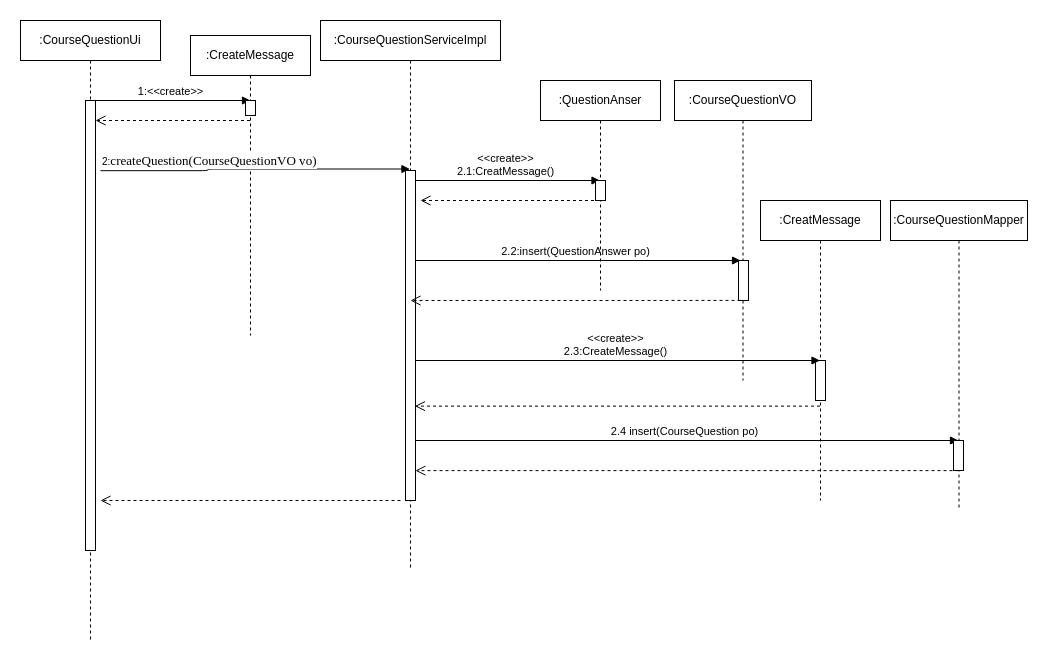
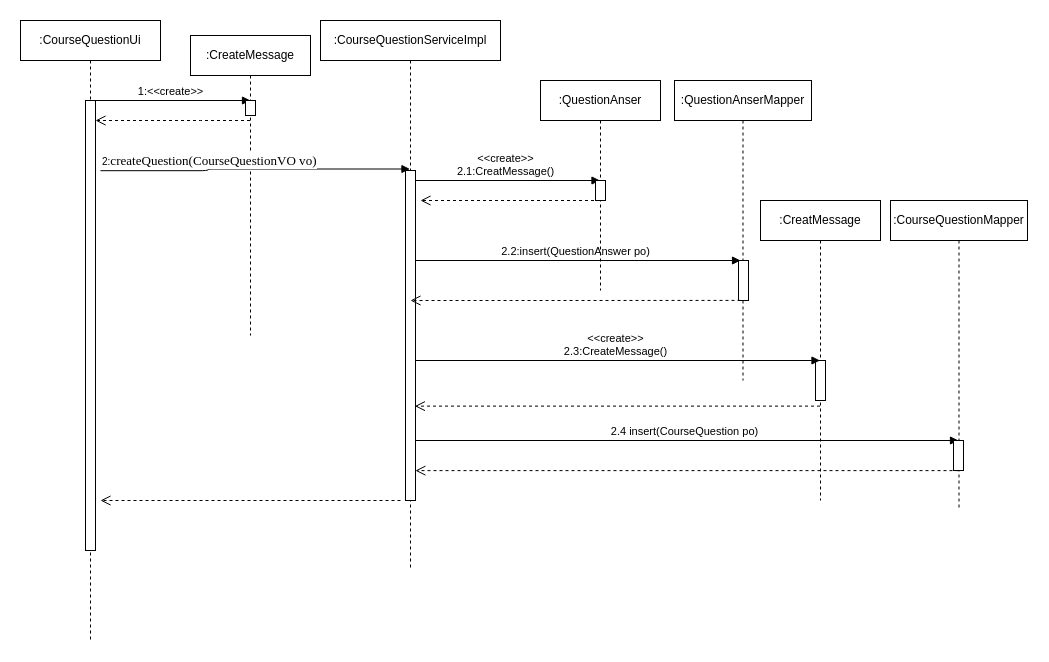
(743, 101) -> (743, 101)
